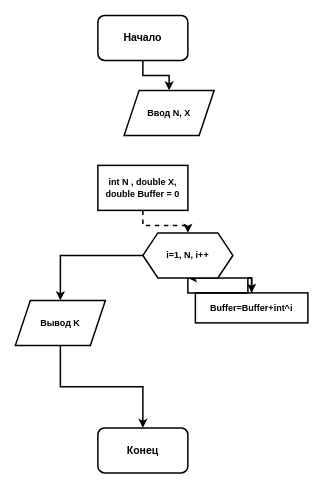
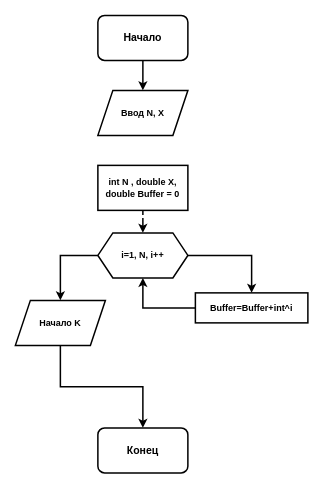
(169, 113) -> (143, 113)
(188, 255) -> (143, 255)
(60, 323) -> (60, 323)
